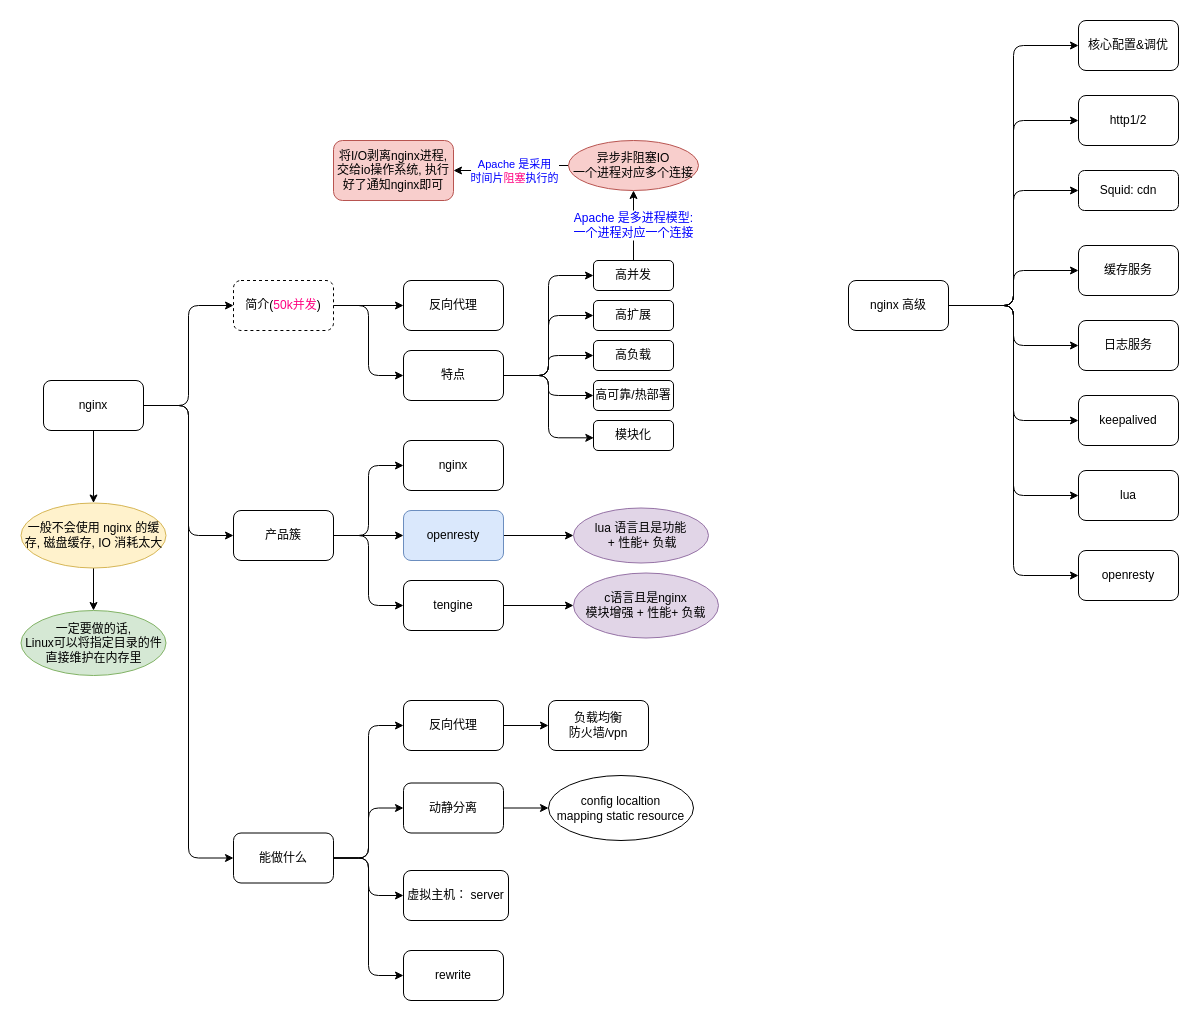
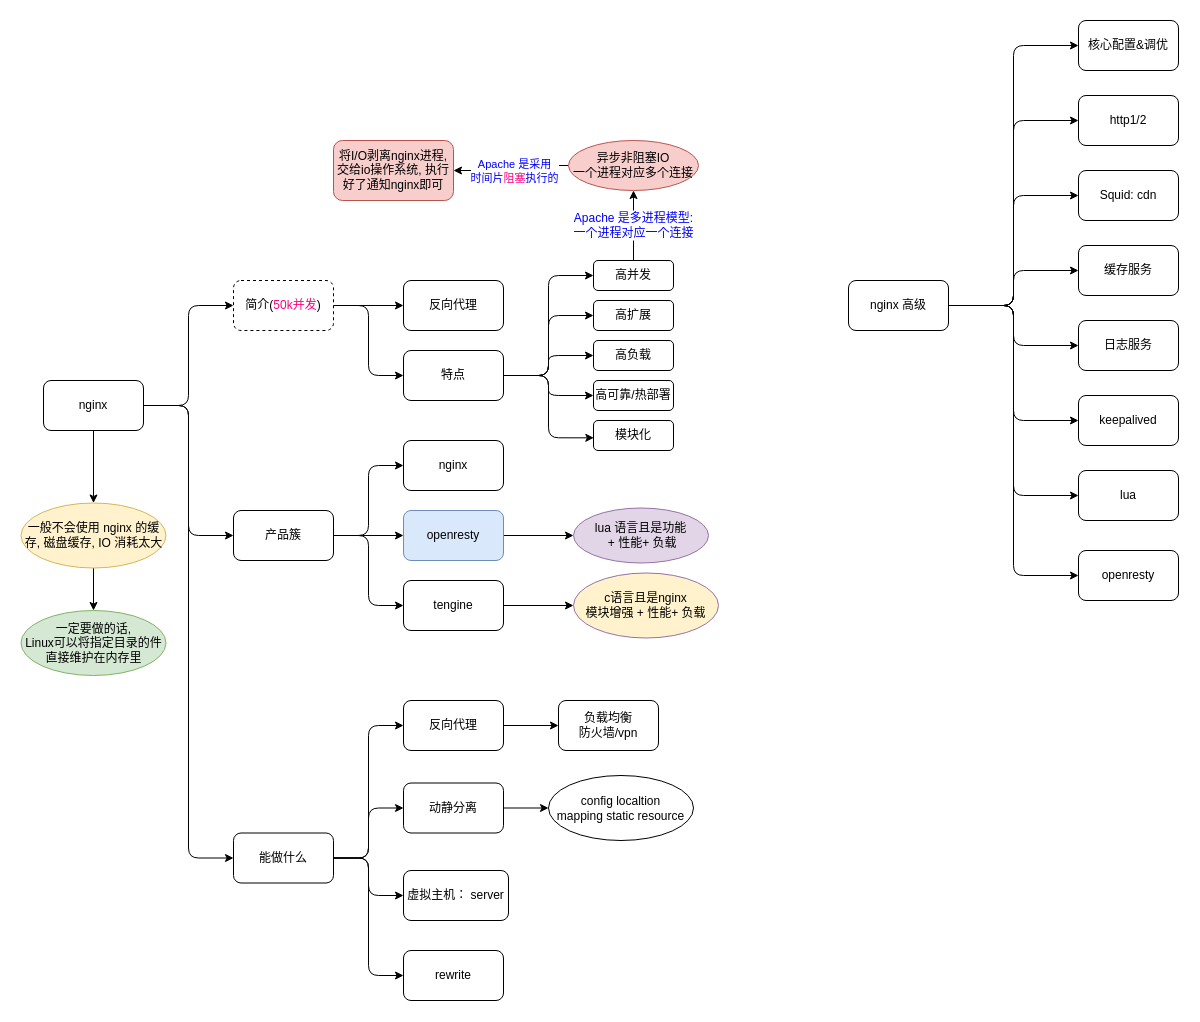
(1129, 191) -> (1129, 196)
(646, 606) -> (646, 606)
(599, 726) -> (609, 726)
